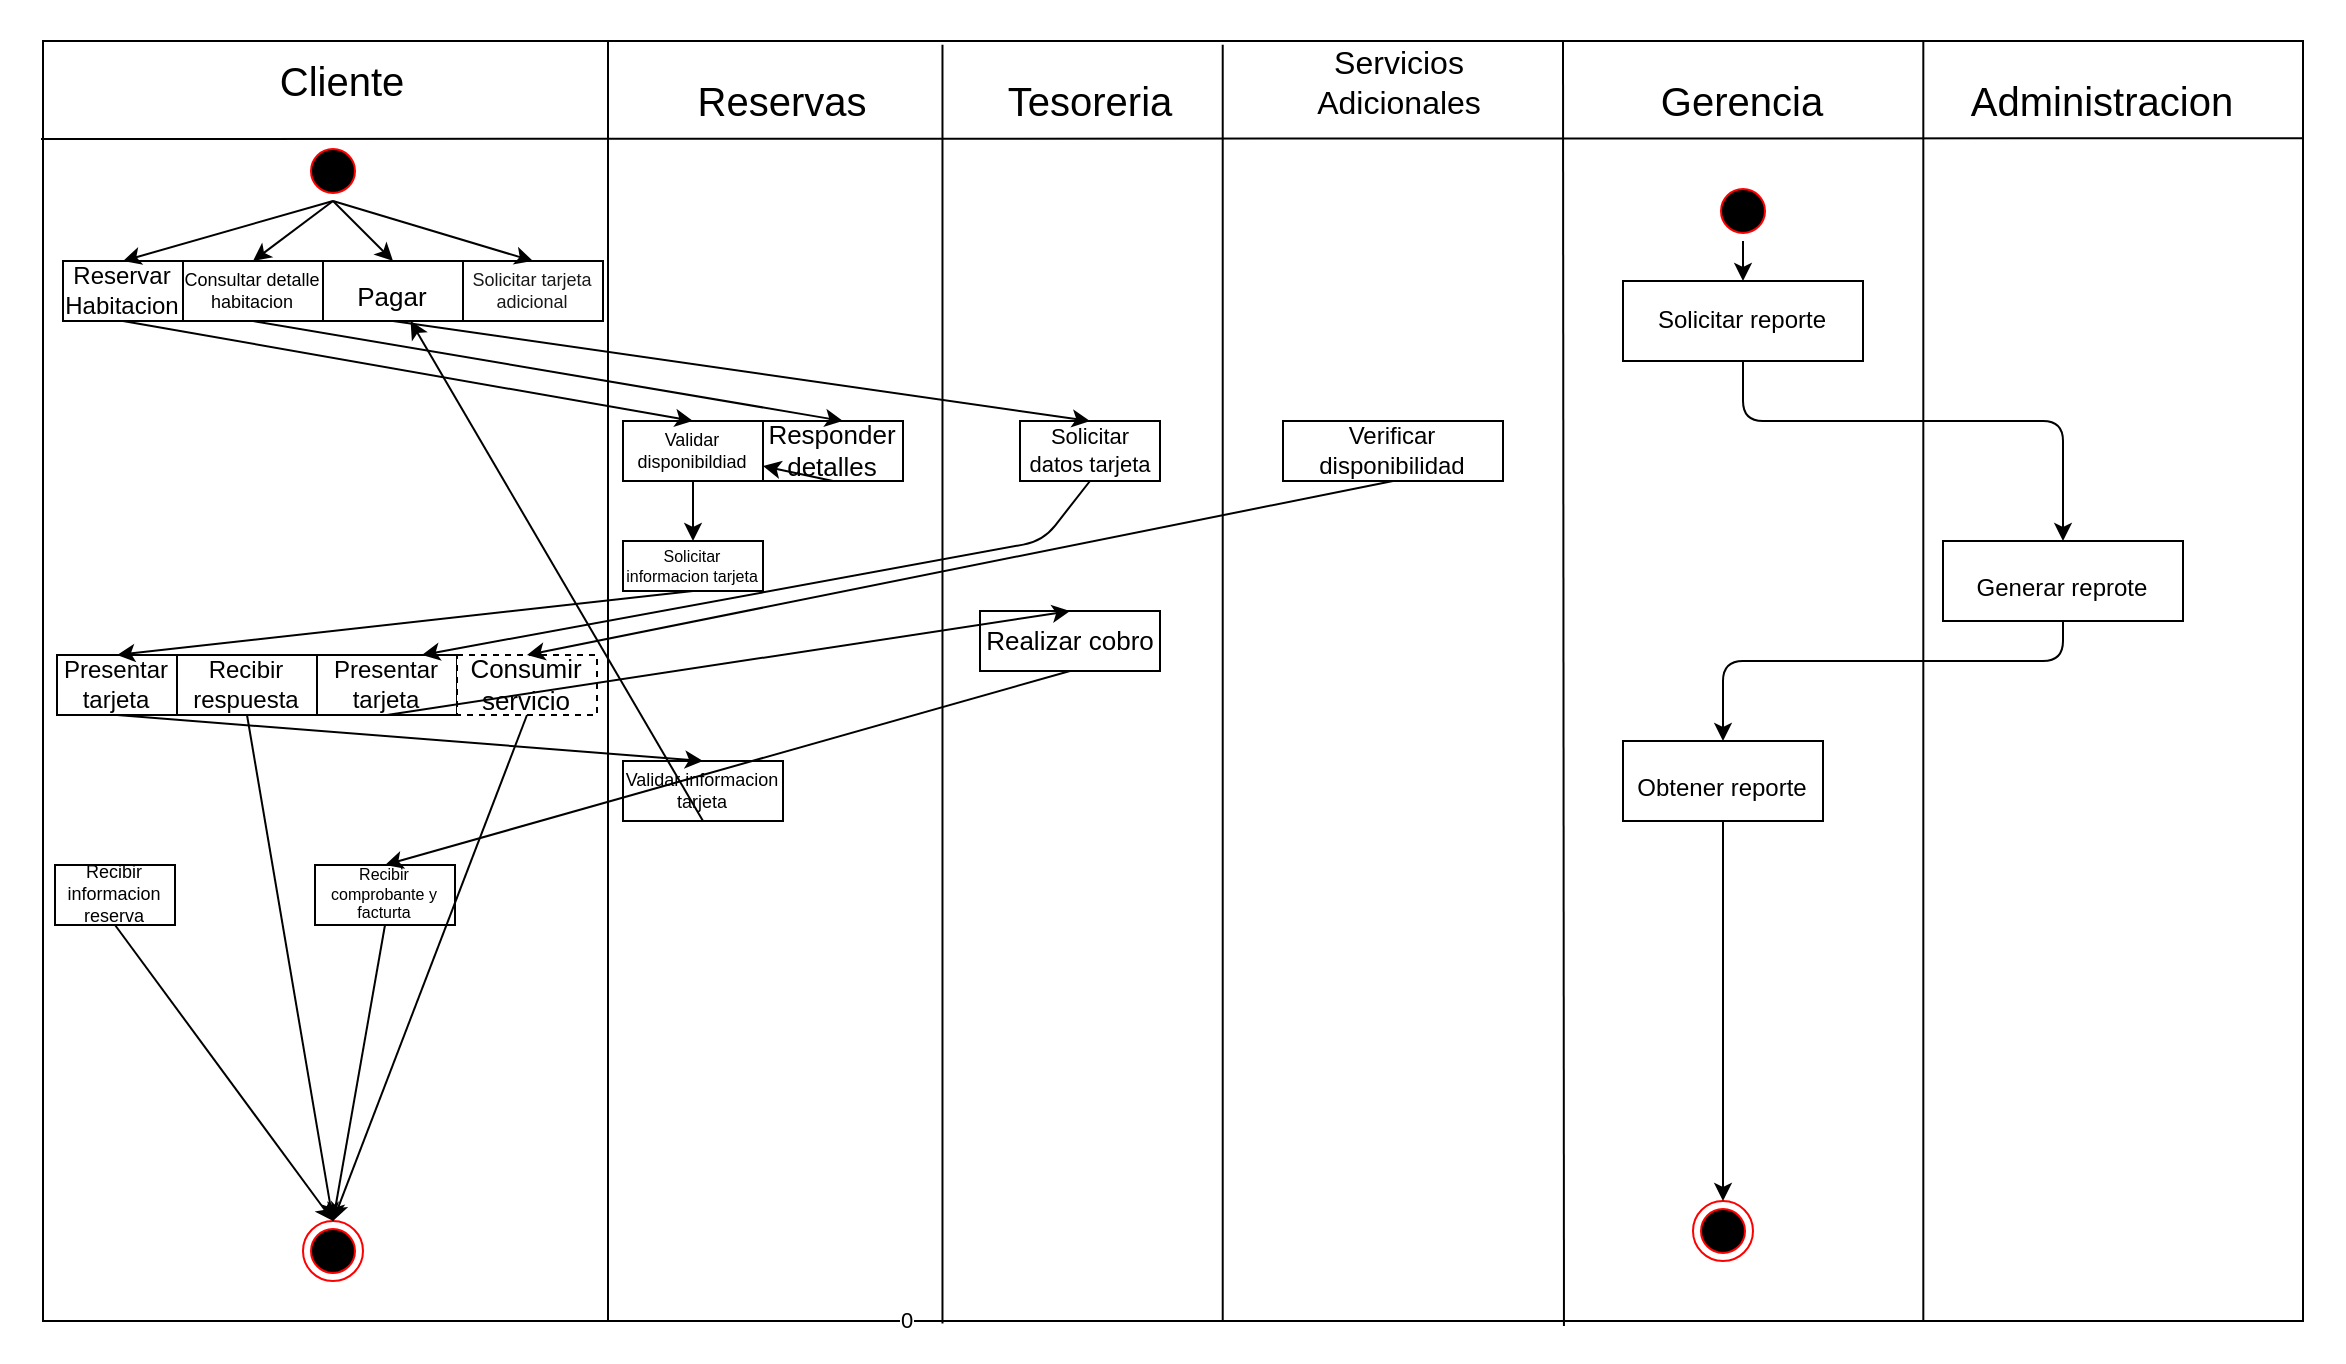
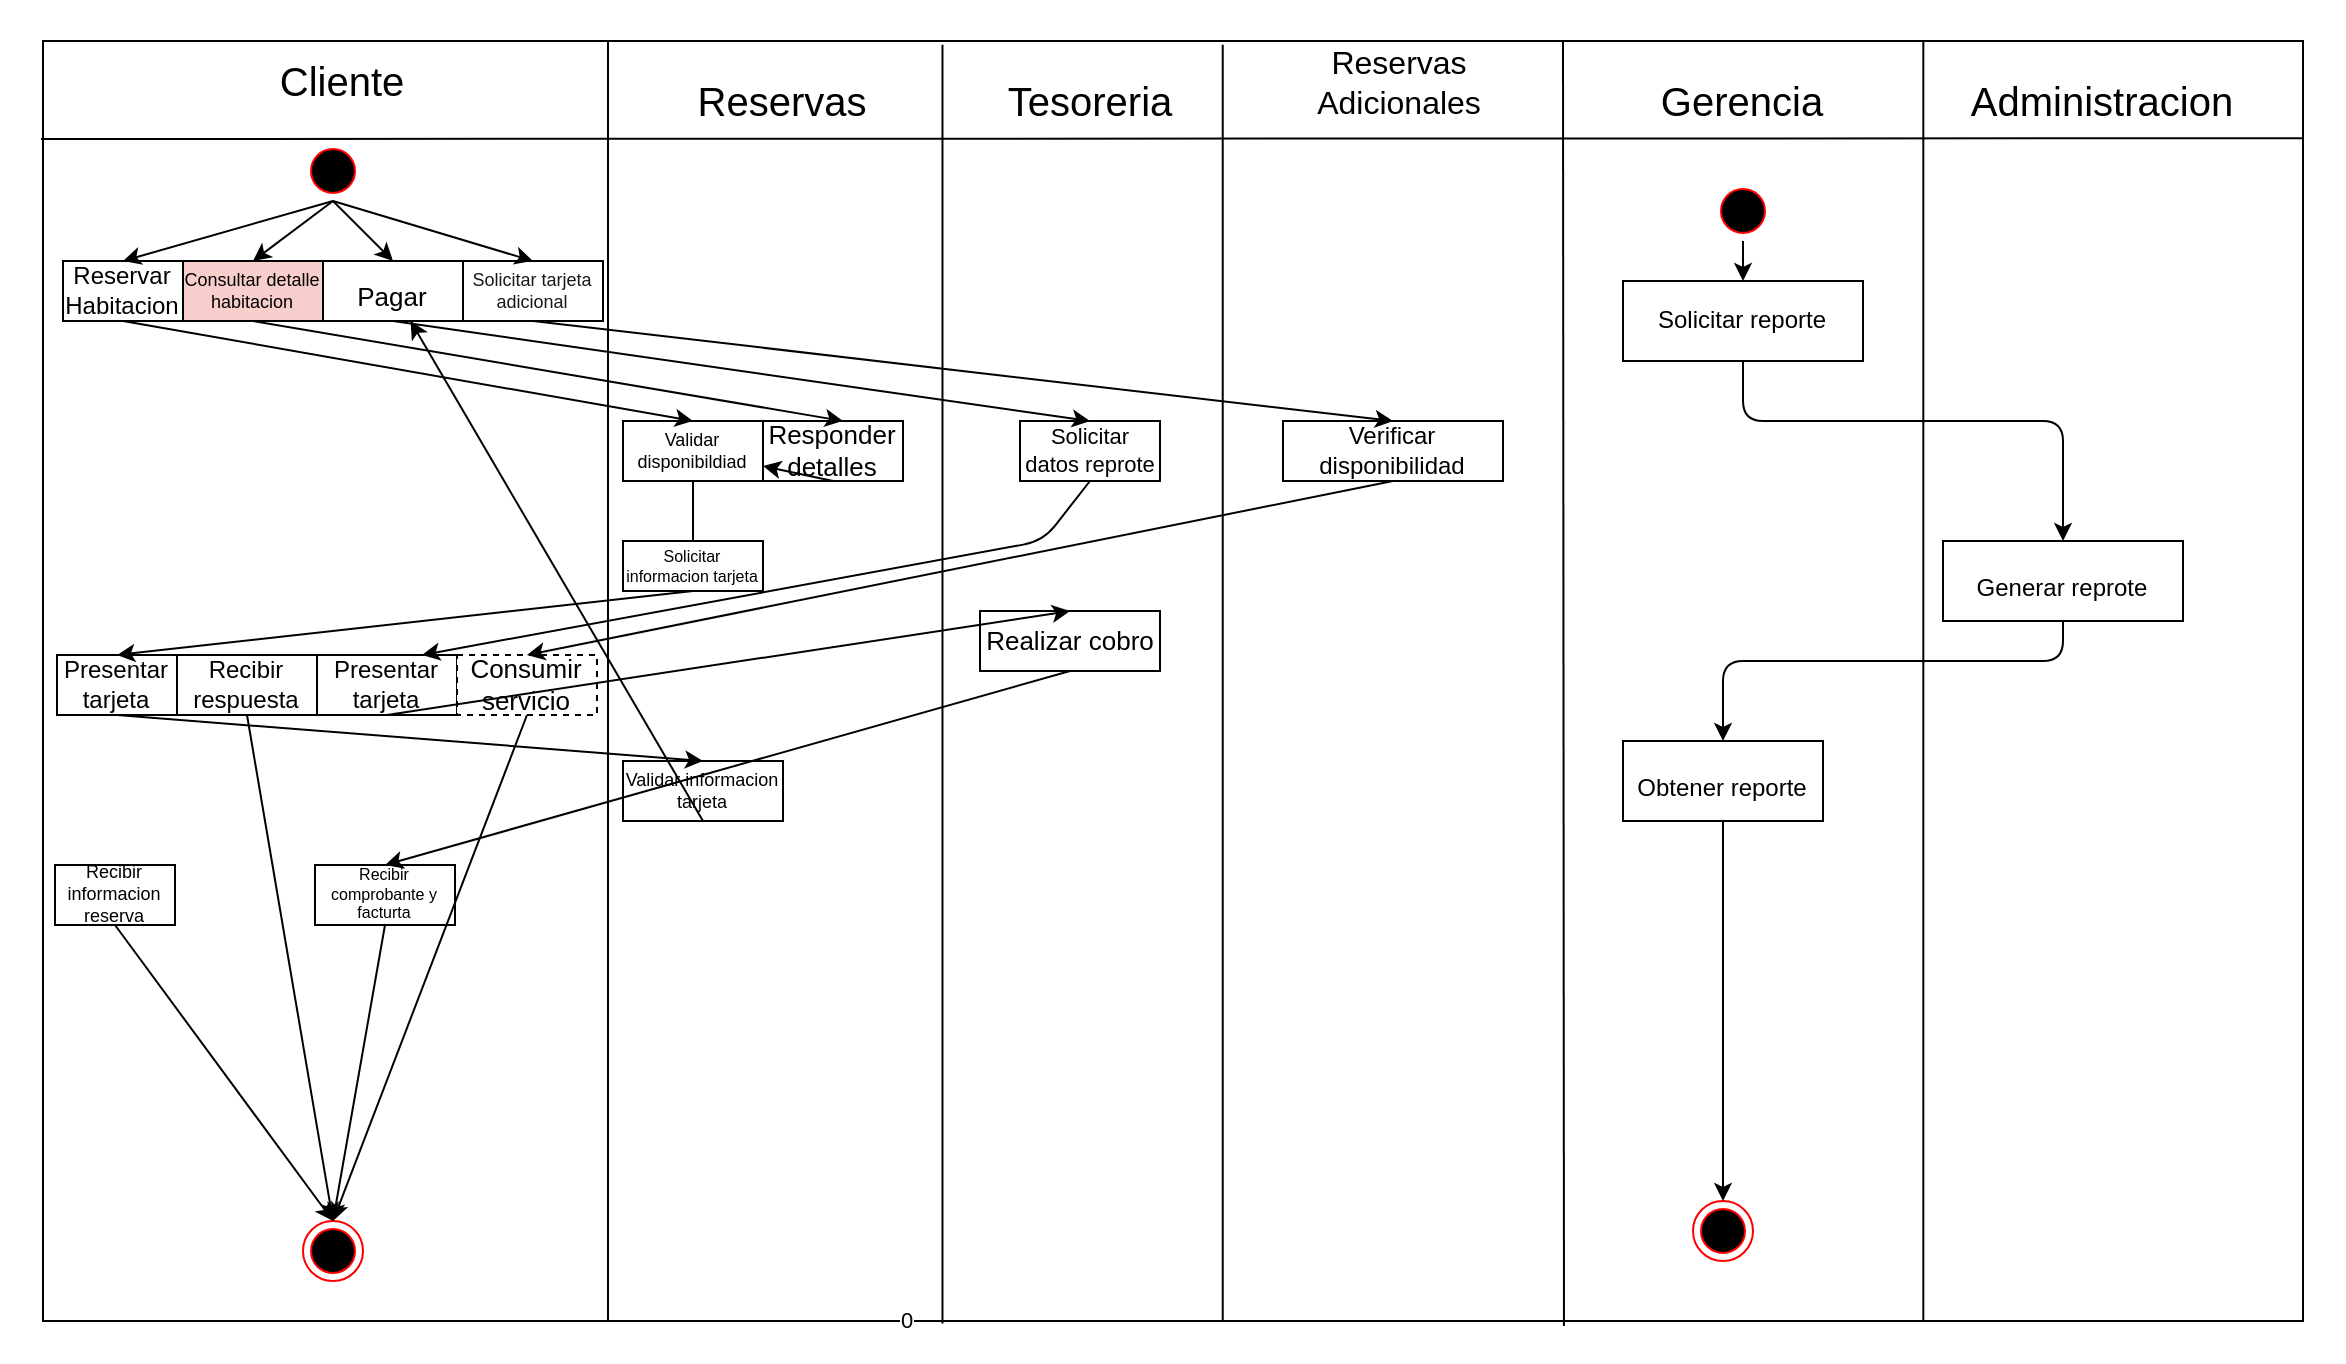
(1400, 83) -> (1400, 83)
(253, 291) -> (253, 291)
none -> (996, 375)
(1091, 451) -> (1091, 451)
(693, 526) -> (693, 531)
